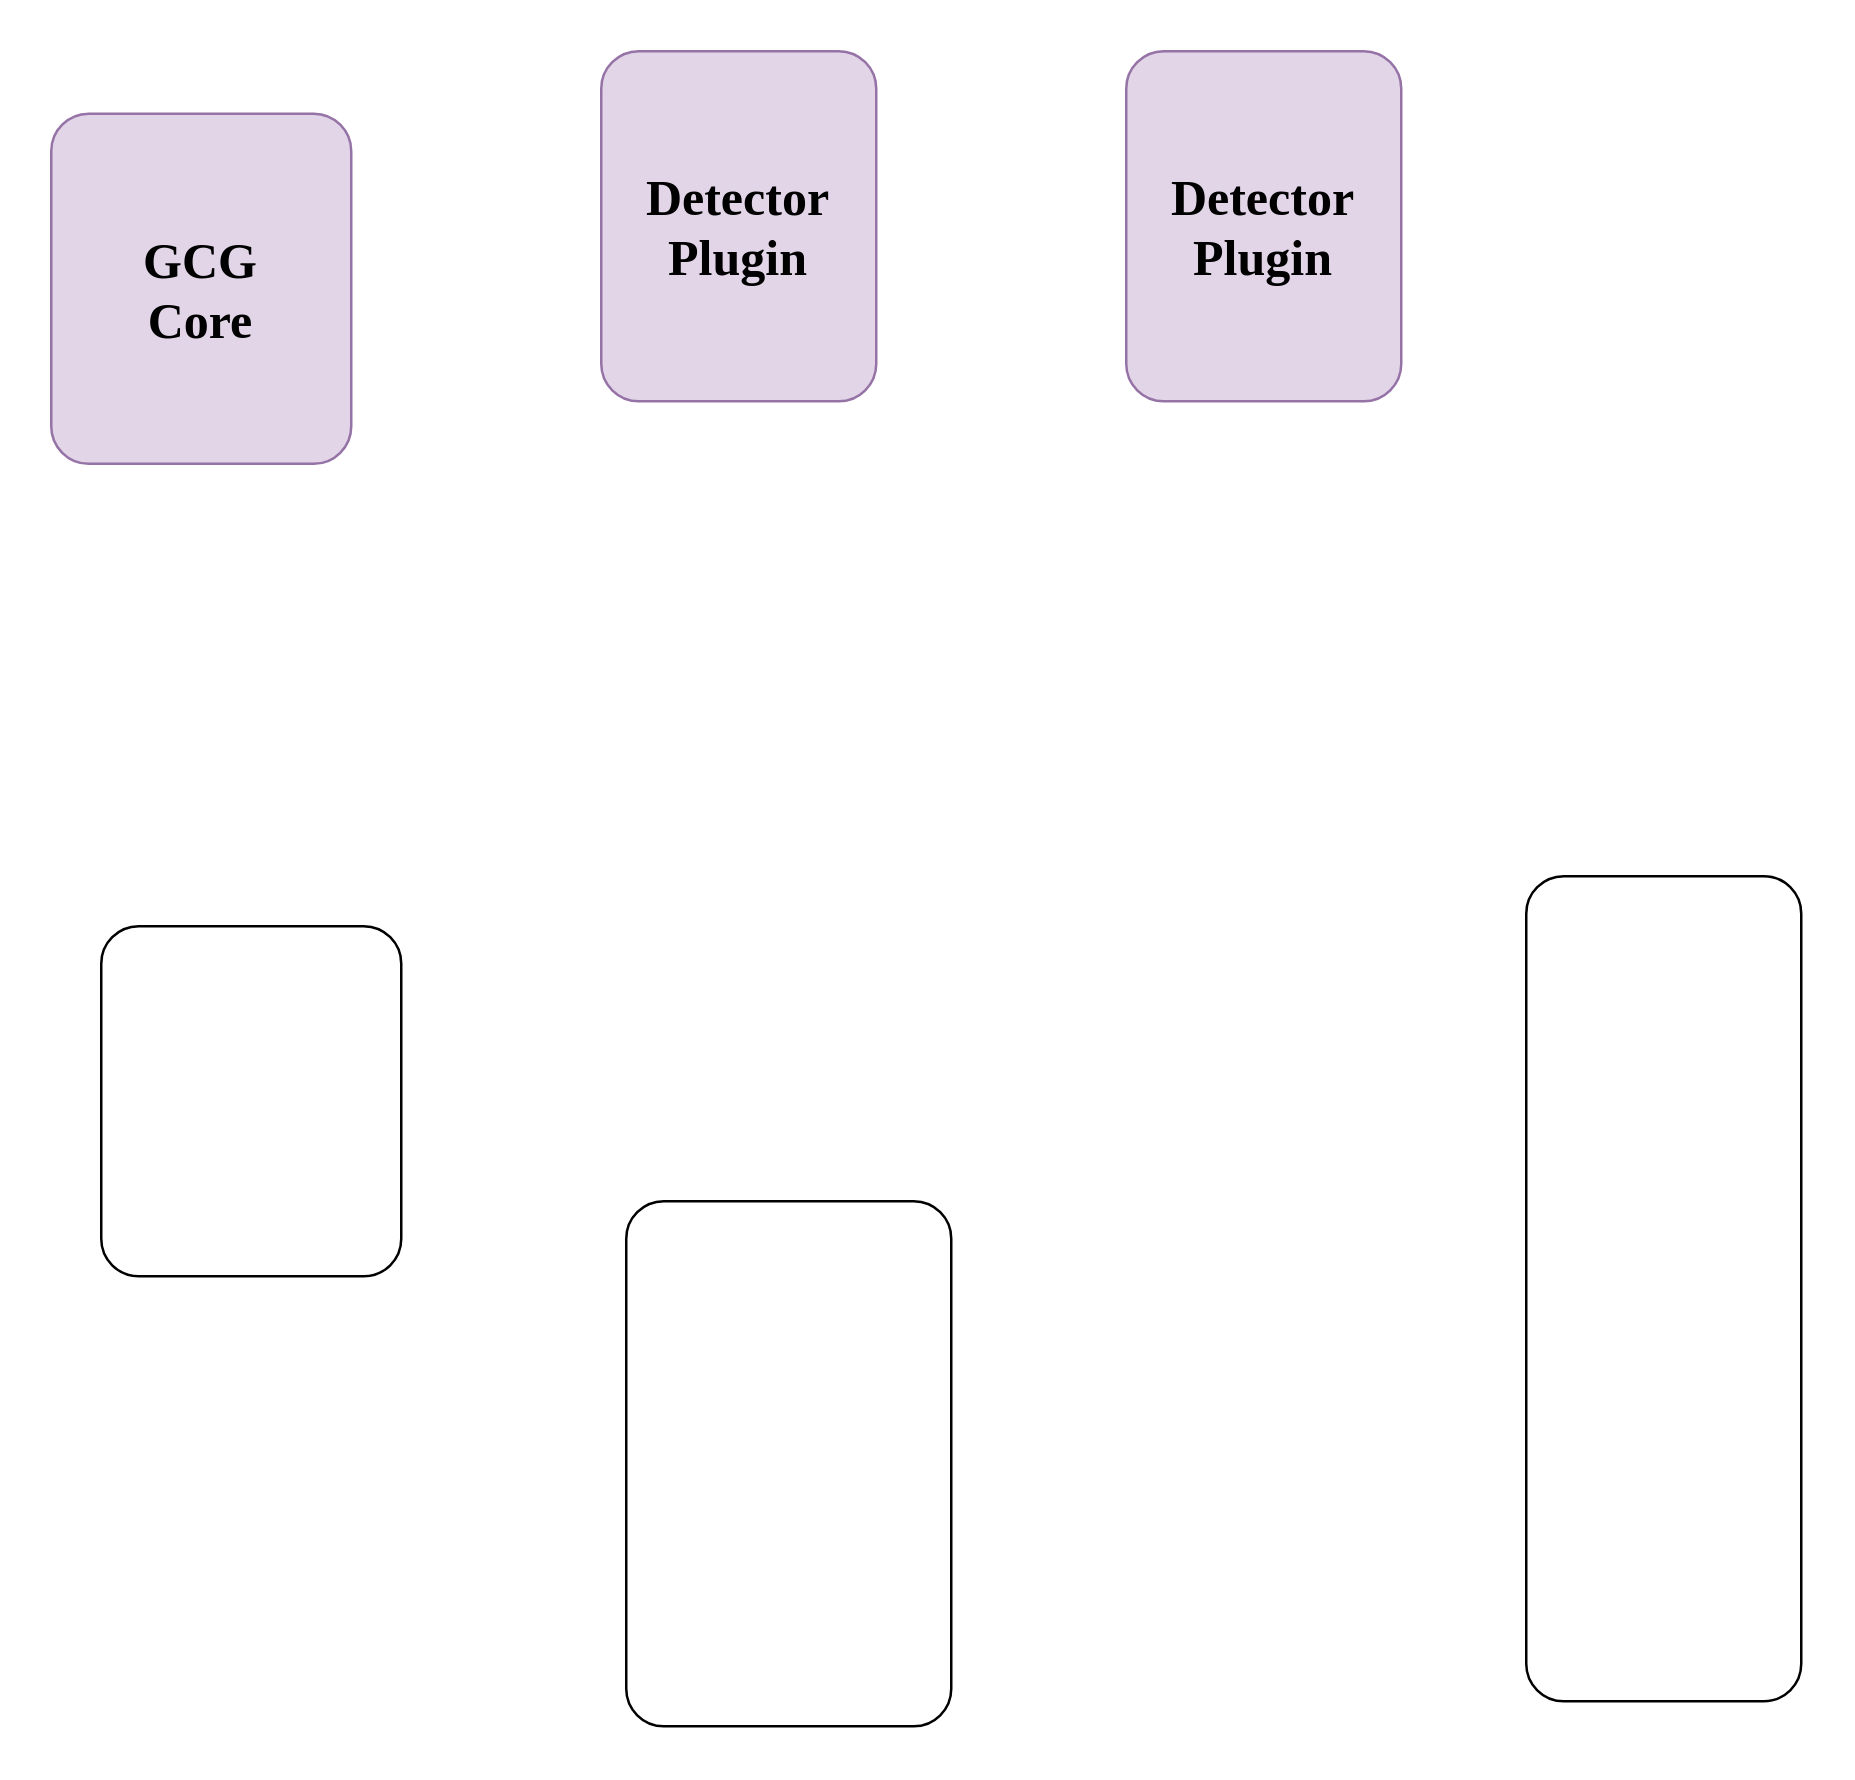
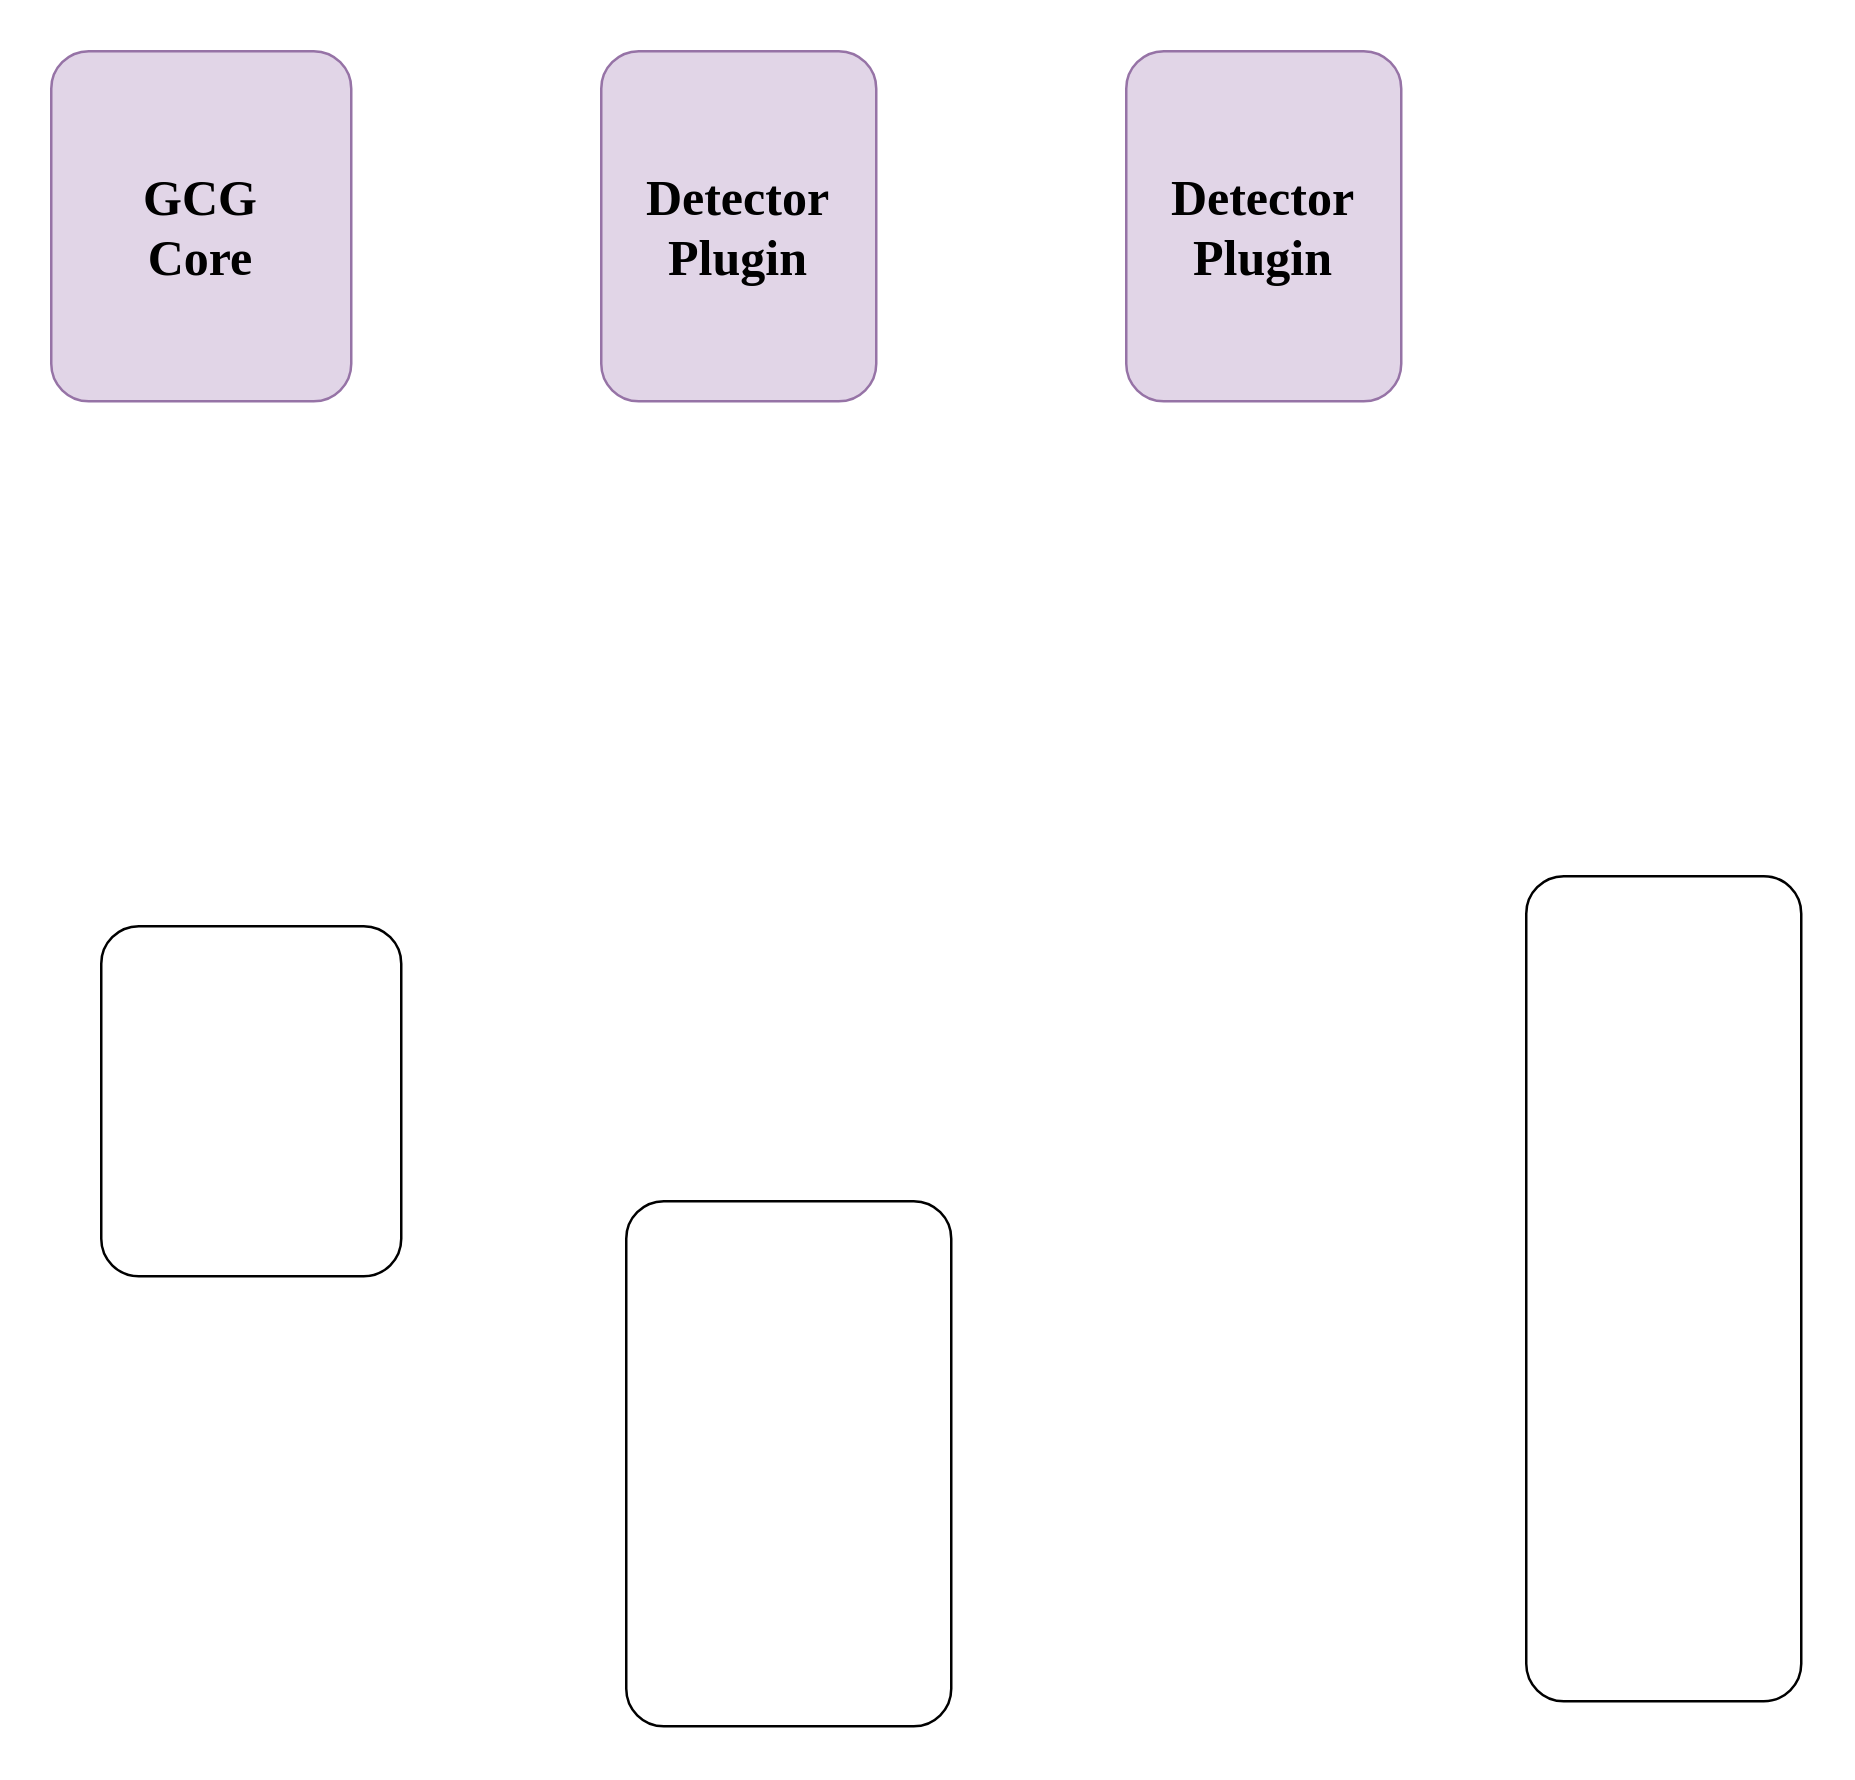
(201, 289) -> (201, 226)
